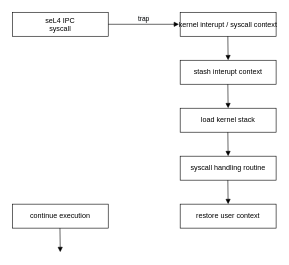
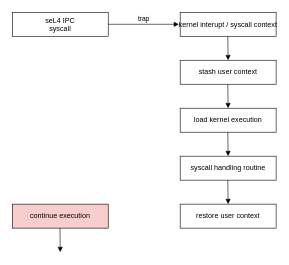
(228, 72) -> (228, 72)
(228, 120) -> (228, 120)
(60, 216) -> (60, 216)
